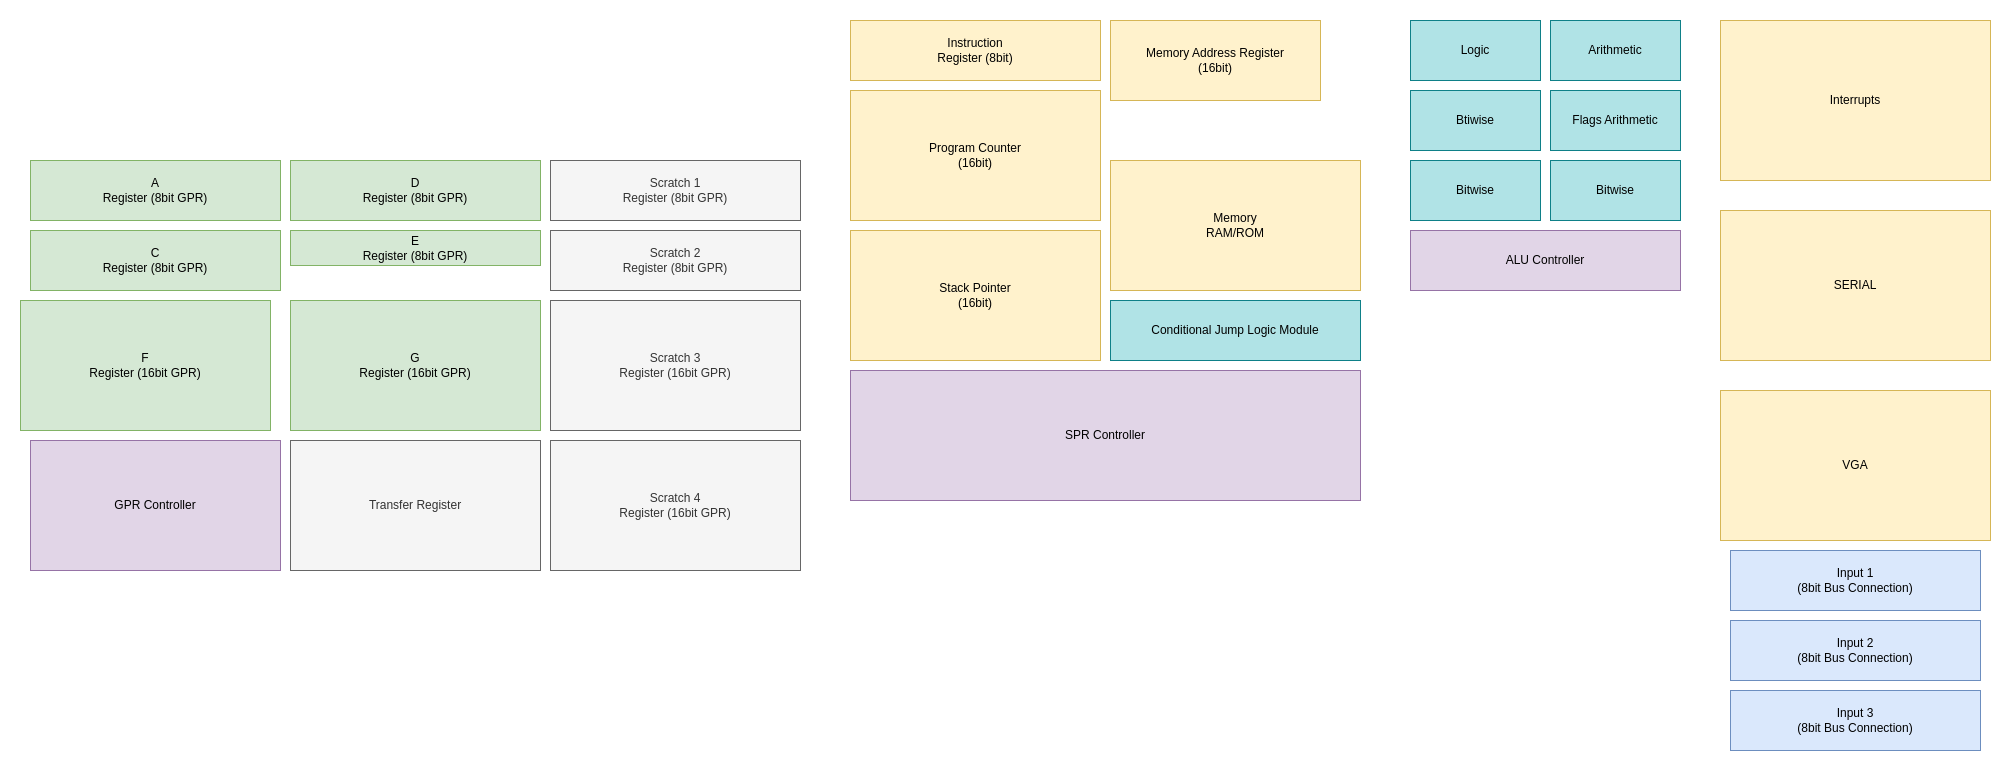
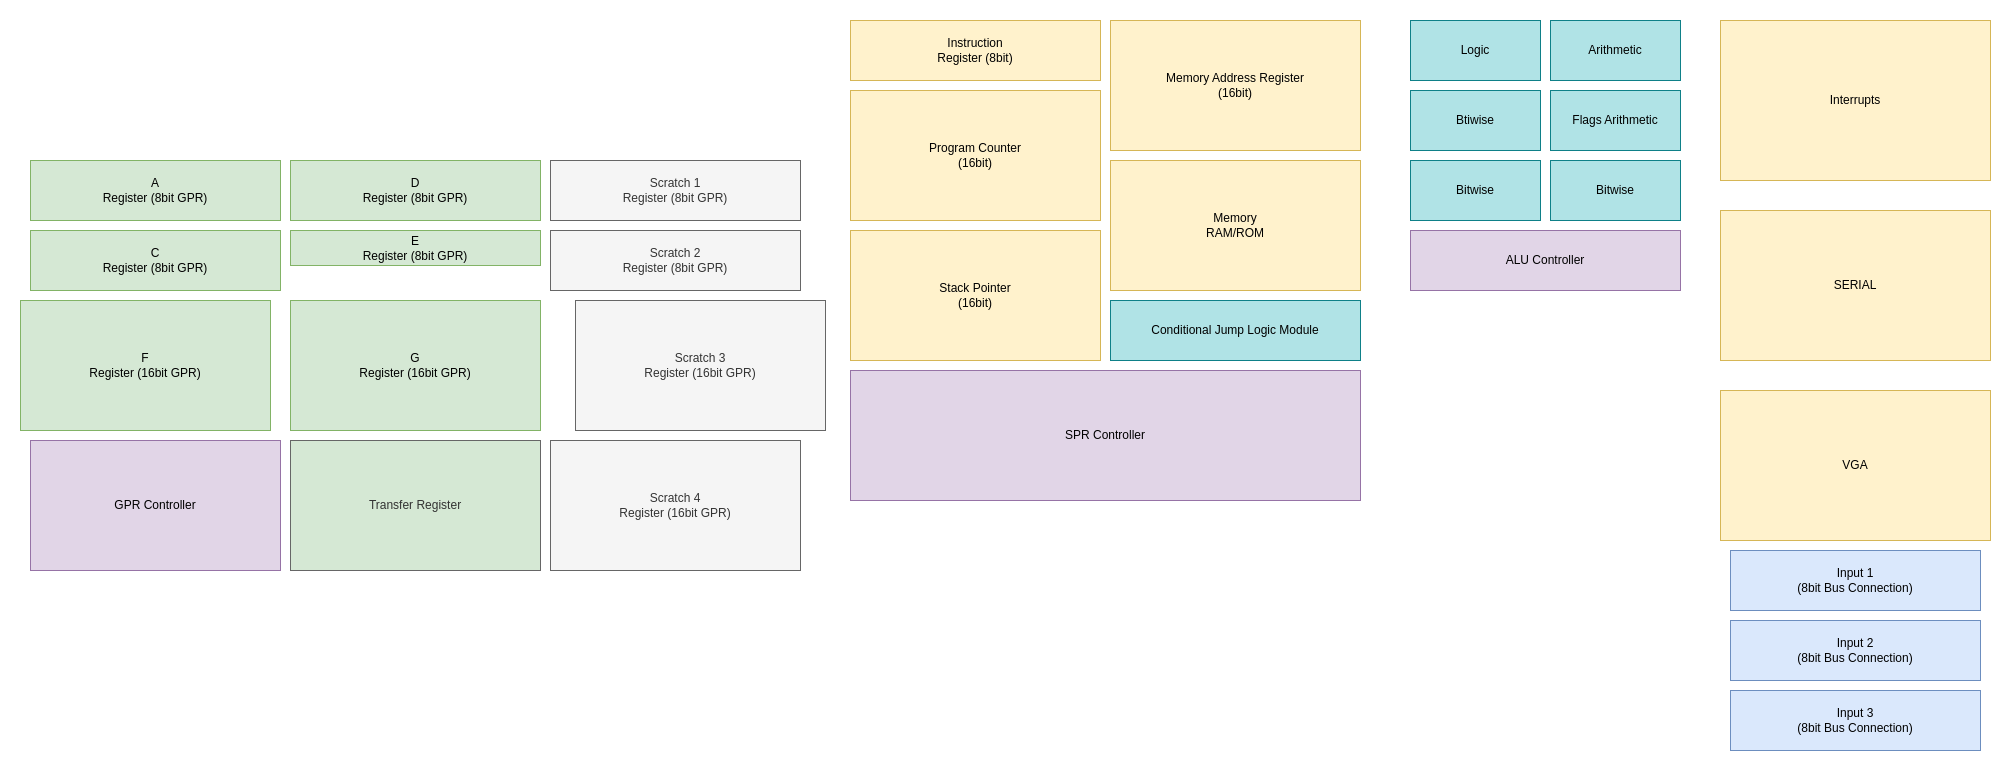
(1216, 61) -> (1236, 86)
(676, 366) -> (701, 366)
(416, 506) -> (416, 506)
